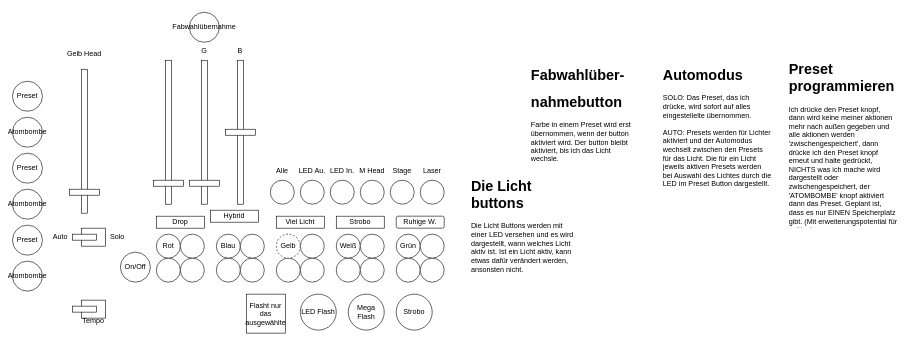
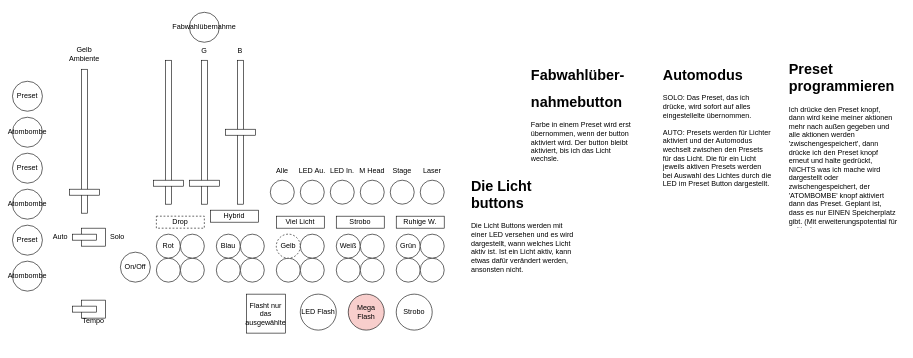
(84, 54) -> (84, 54)
(180, 222) -> (180, 222)
(420, 222) -> (420, 222)
(366, 312) -> (366, 312)
